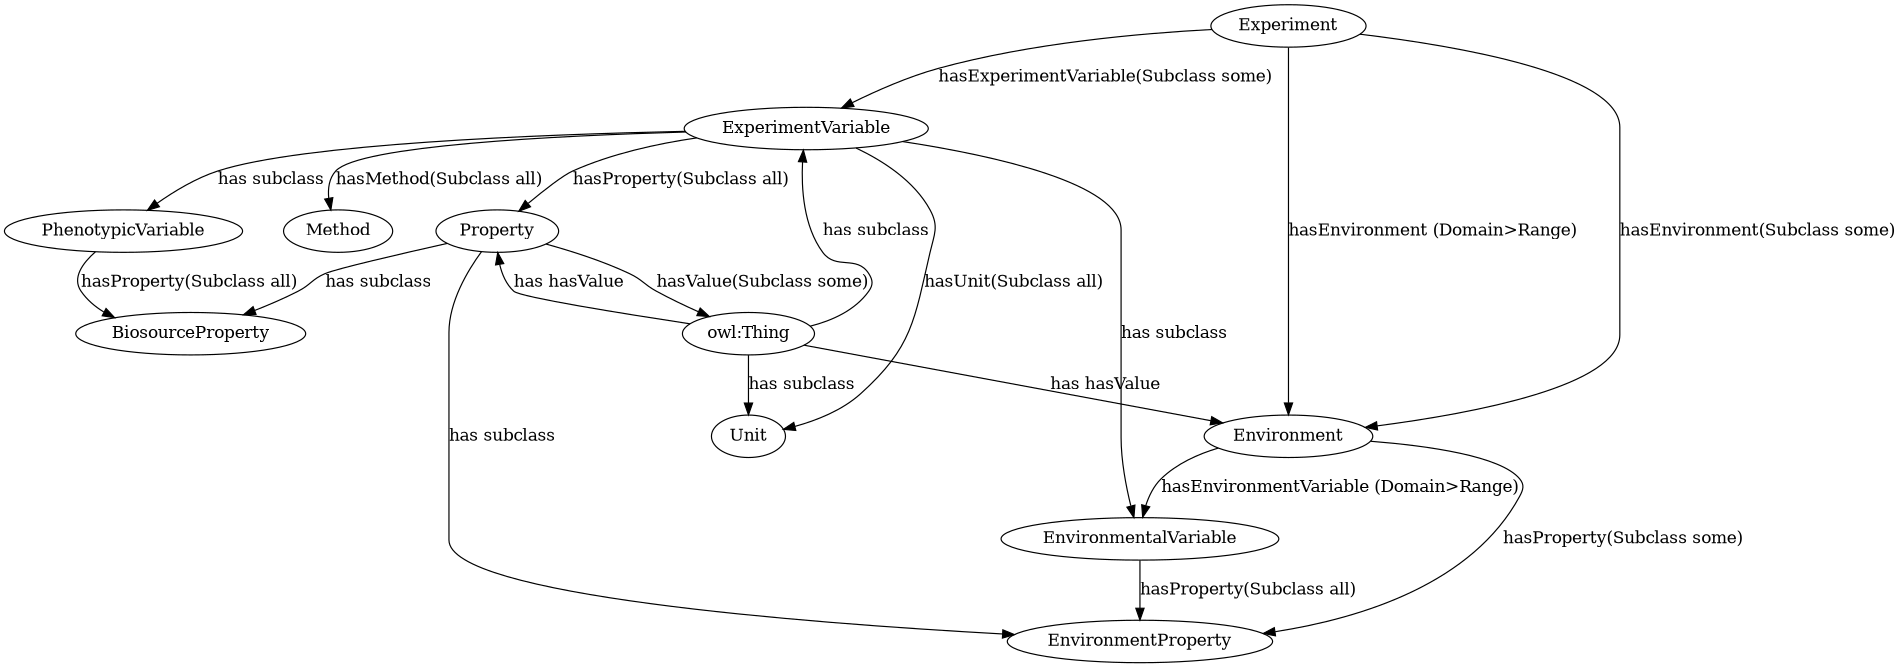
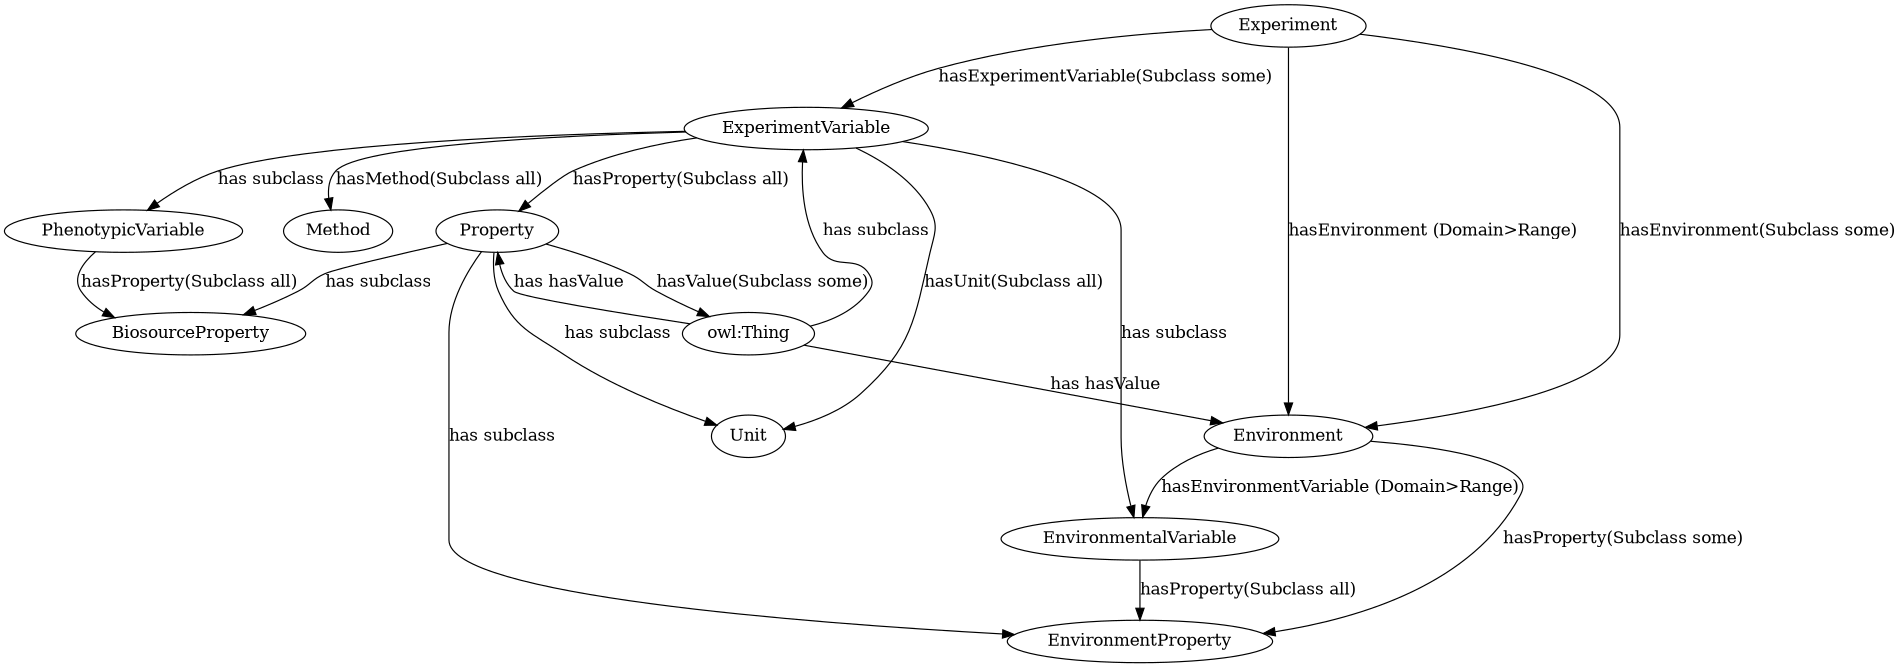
(748, 379) -> (574, 361)
